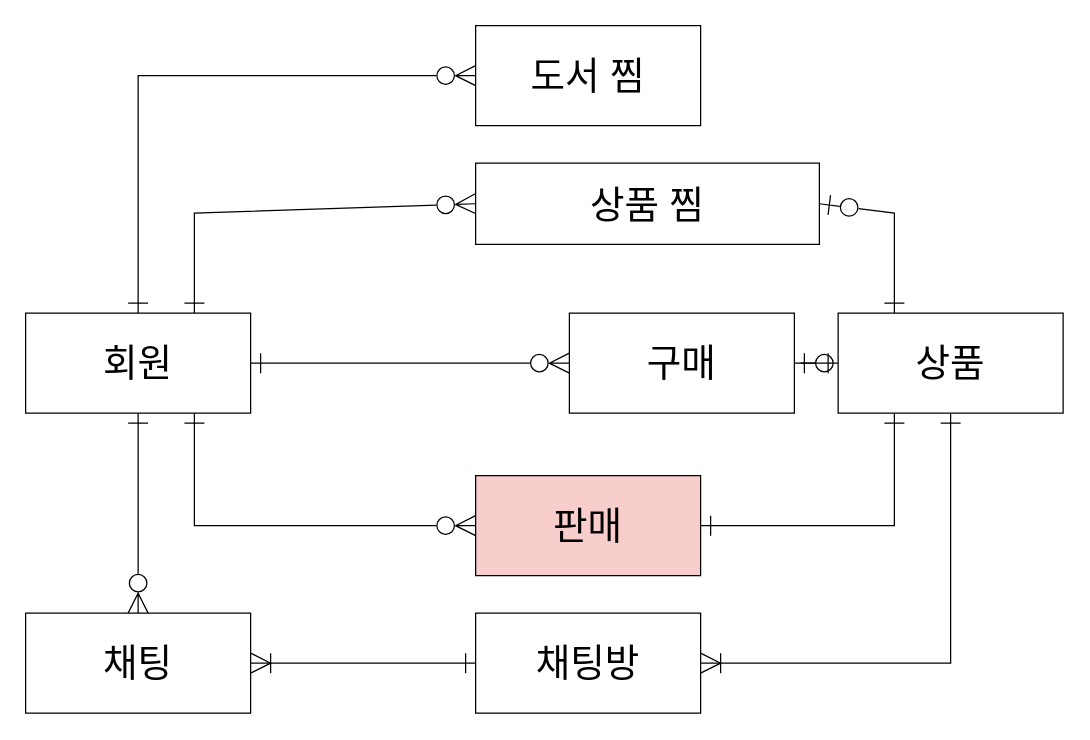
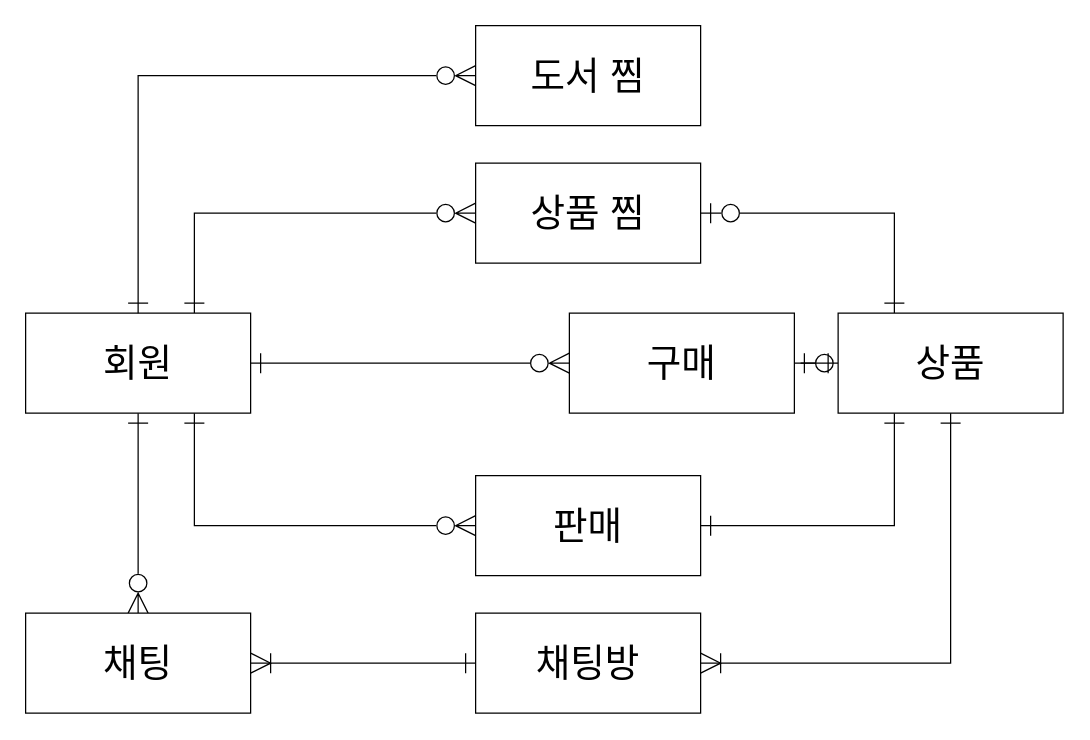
(648, 204) -> (588, 213)
(588, 526) -> (588, 526)
